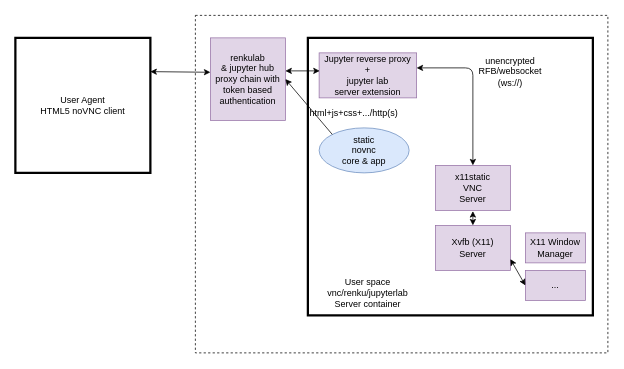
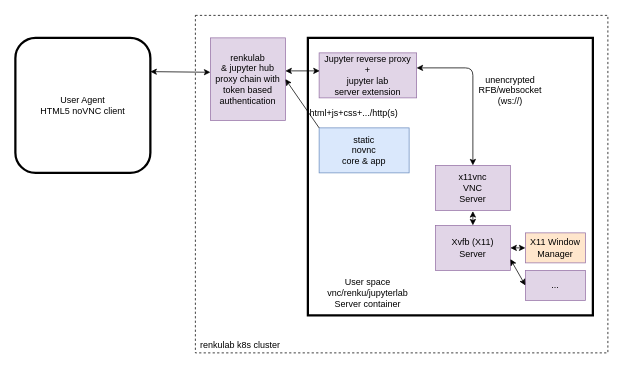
(510, 72) -> (510, 90)
(83, 105) -> (83, 105)
(364, 150) -> (364, 150)
(473, 188) -> (473, 188)
none -> (517, 248)
(555, 248) -> (555, 248)
none -> (240, 345)
